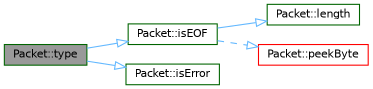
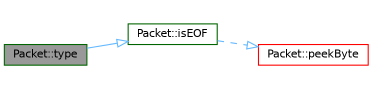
(313, 15) -> none
(173, 74) -> none
